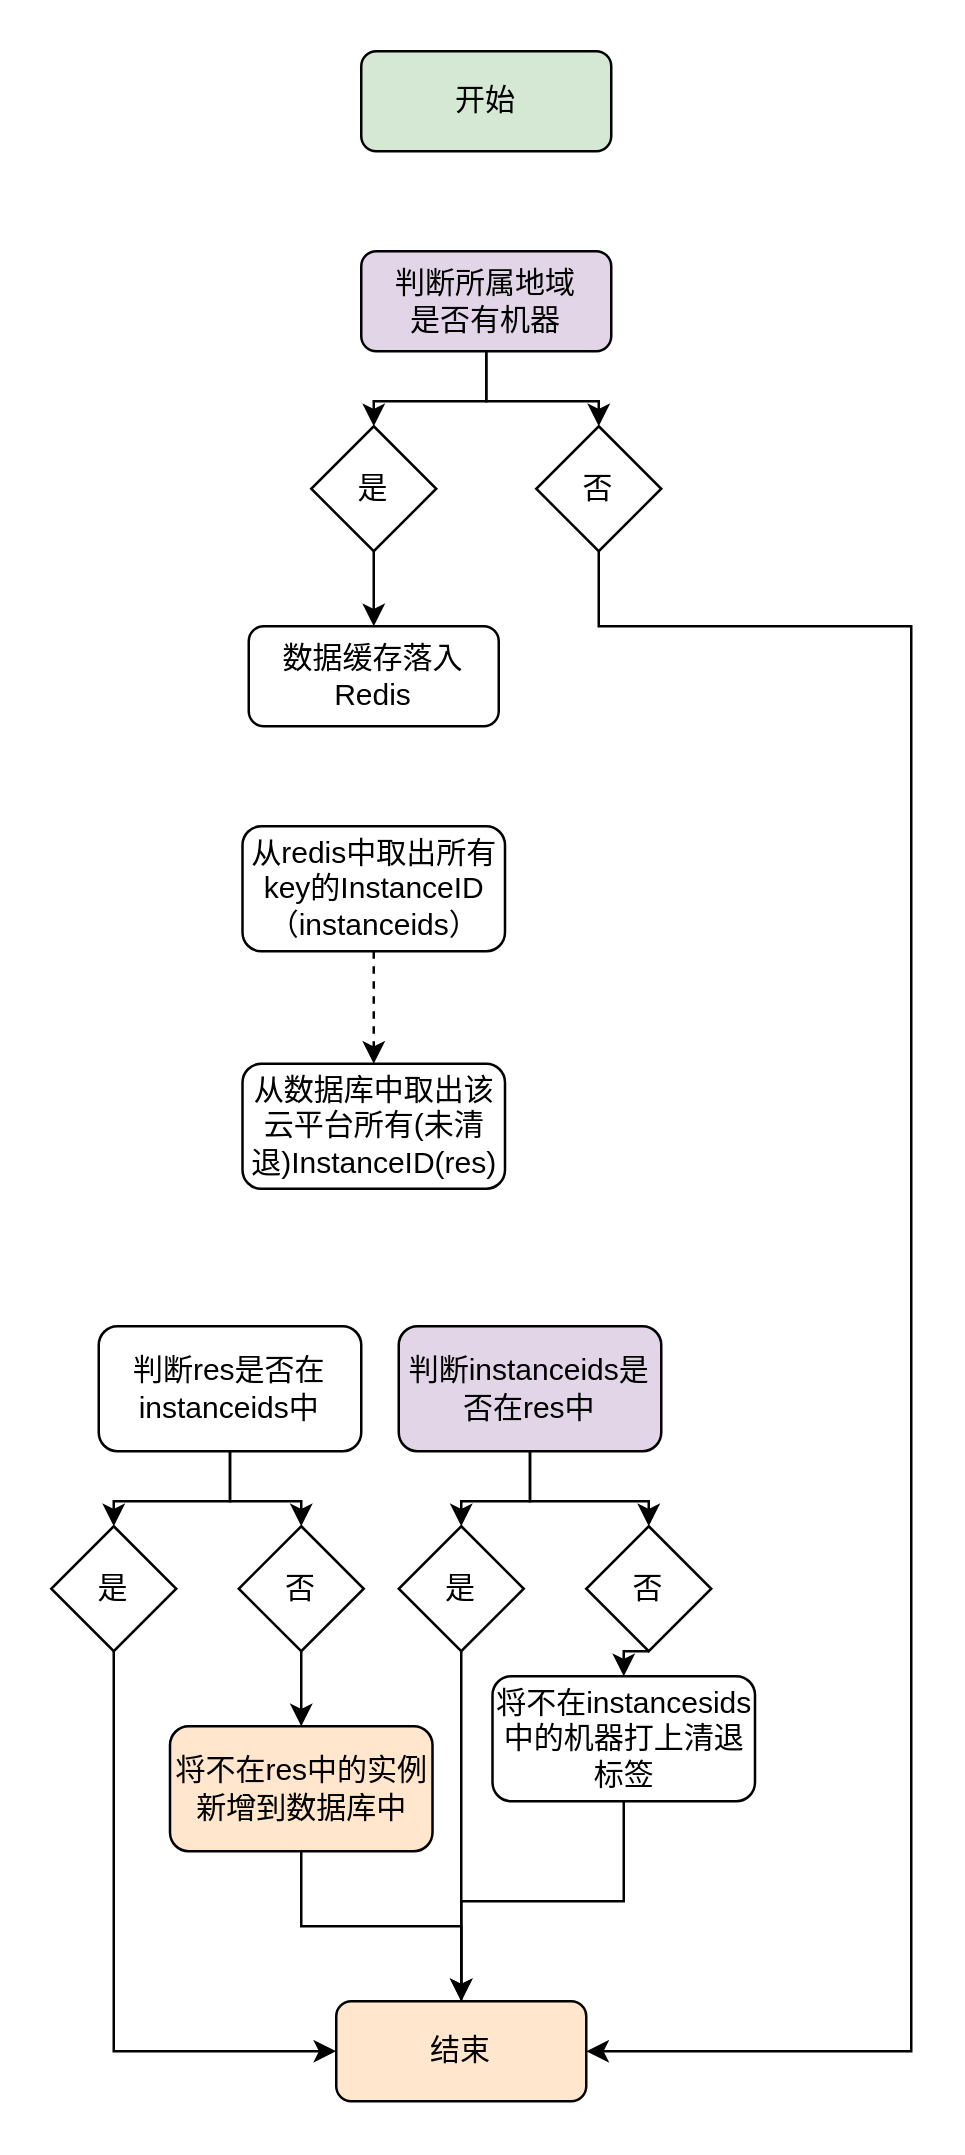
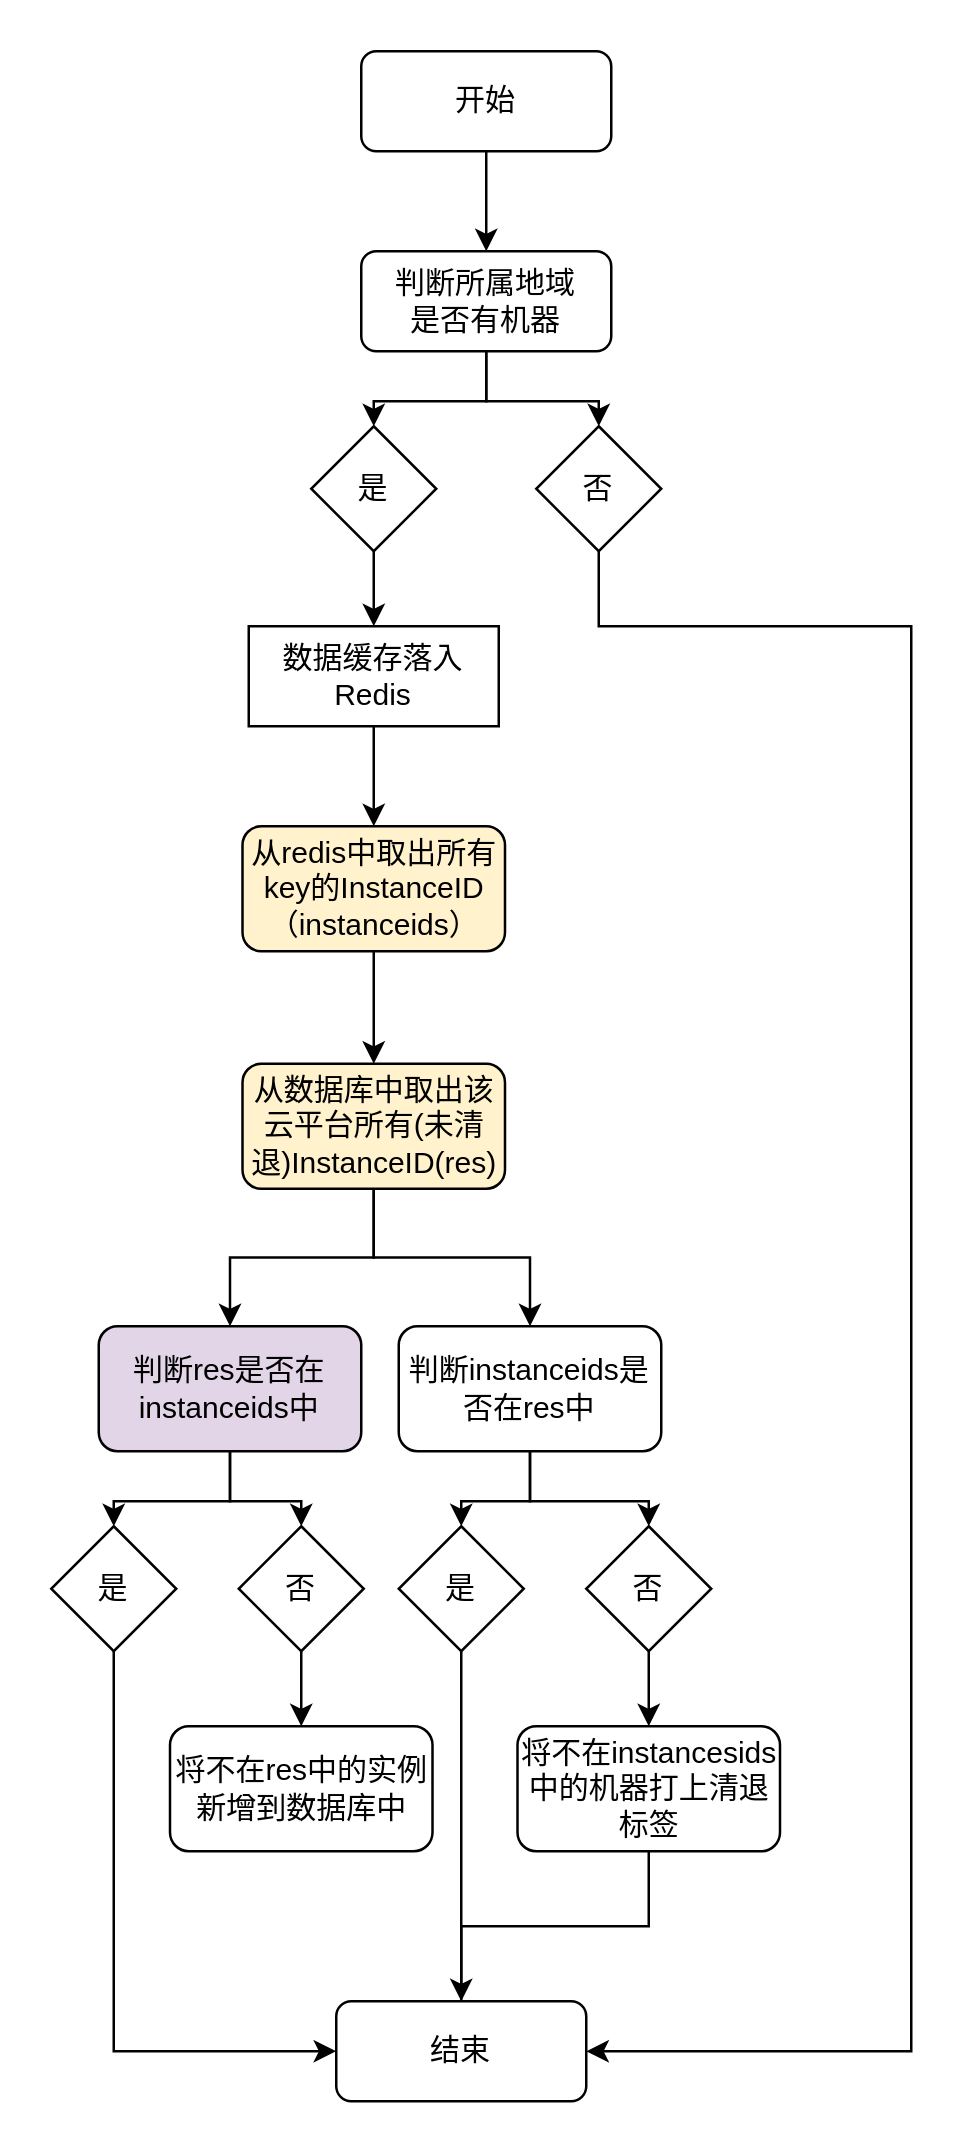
(486, 101) -> (486, 101)
none -> (486, 193)
(486, 301) -> (486, 301)
(374, 676) -> (374, 676)
none -> (374, 768)
(374, 889) -> (374, 889)
(374, 1002) -> (374, 1002)
(374, 1126) -> (374, 1126)
none -> (275, 1258)
none -> (478, 1258)
(230, 1389) -> (230, 1389)
(530, 1389) -> (530, 1389)
(624, 1739) -> (649, 1789)
(301, 1789) -> (301, 1789)
(341, 1926) -> none
(461, 2051) -> (461, 2051)
